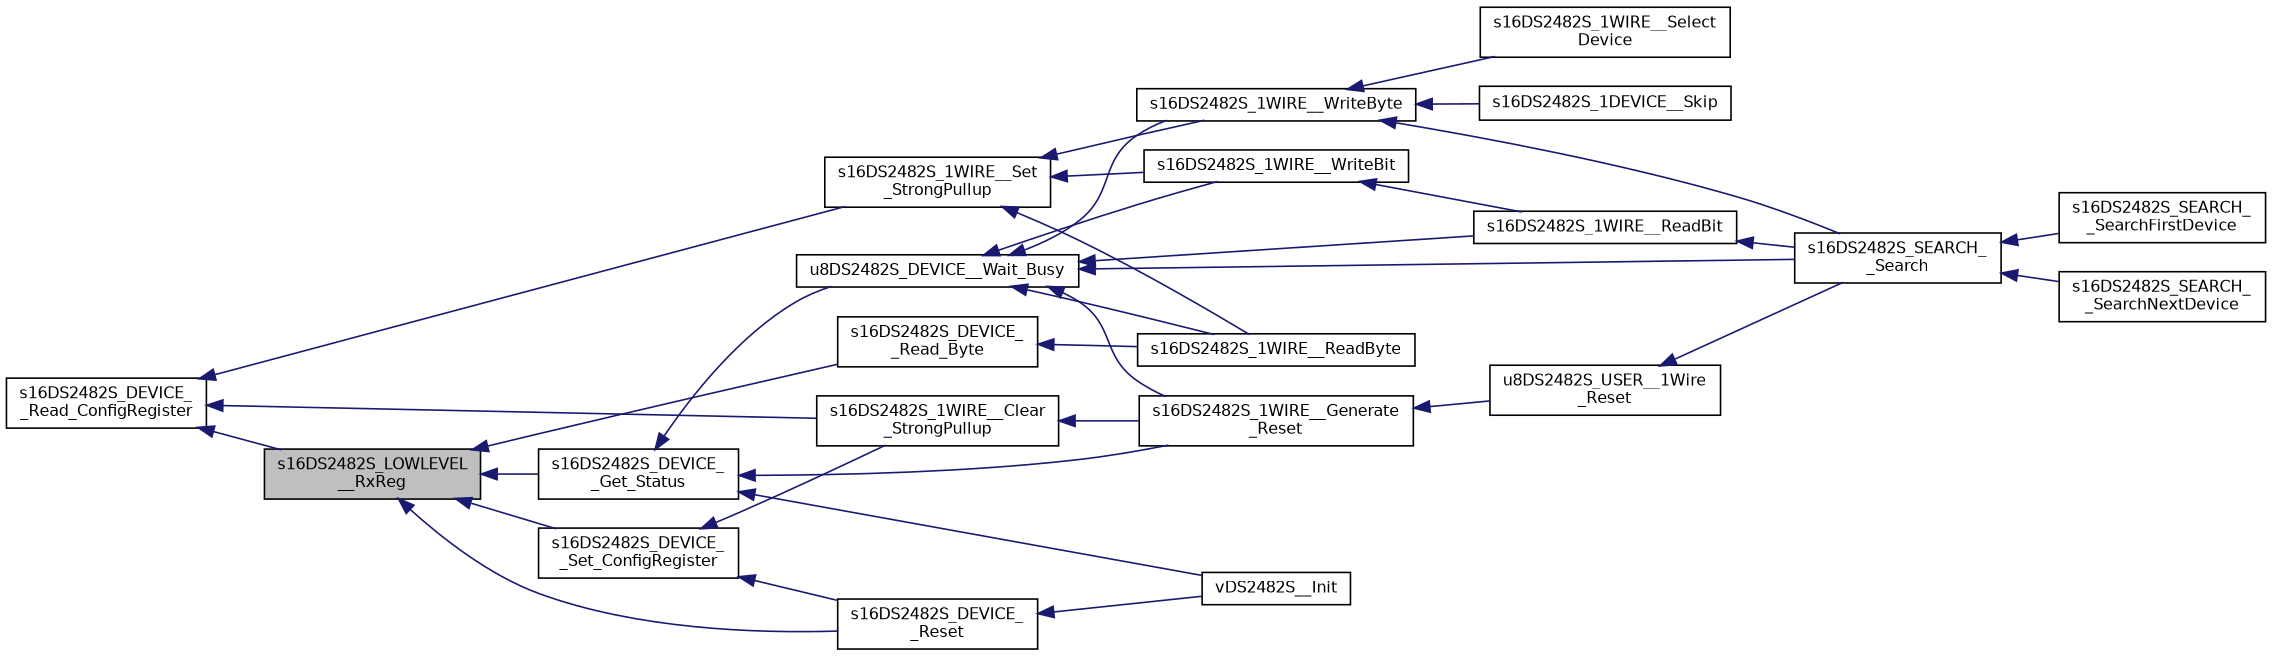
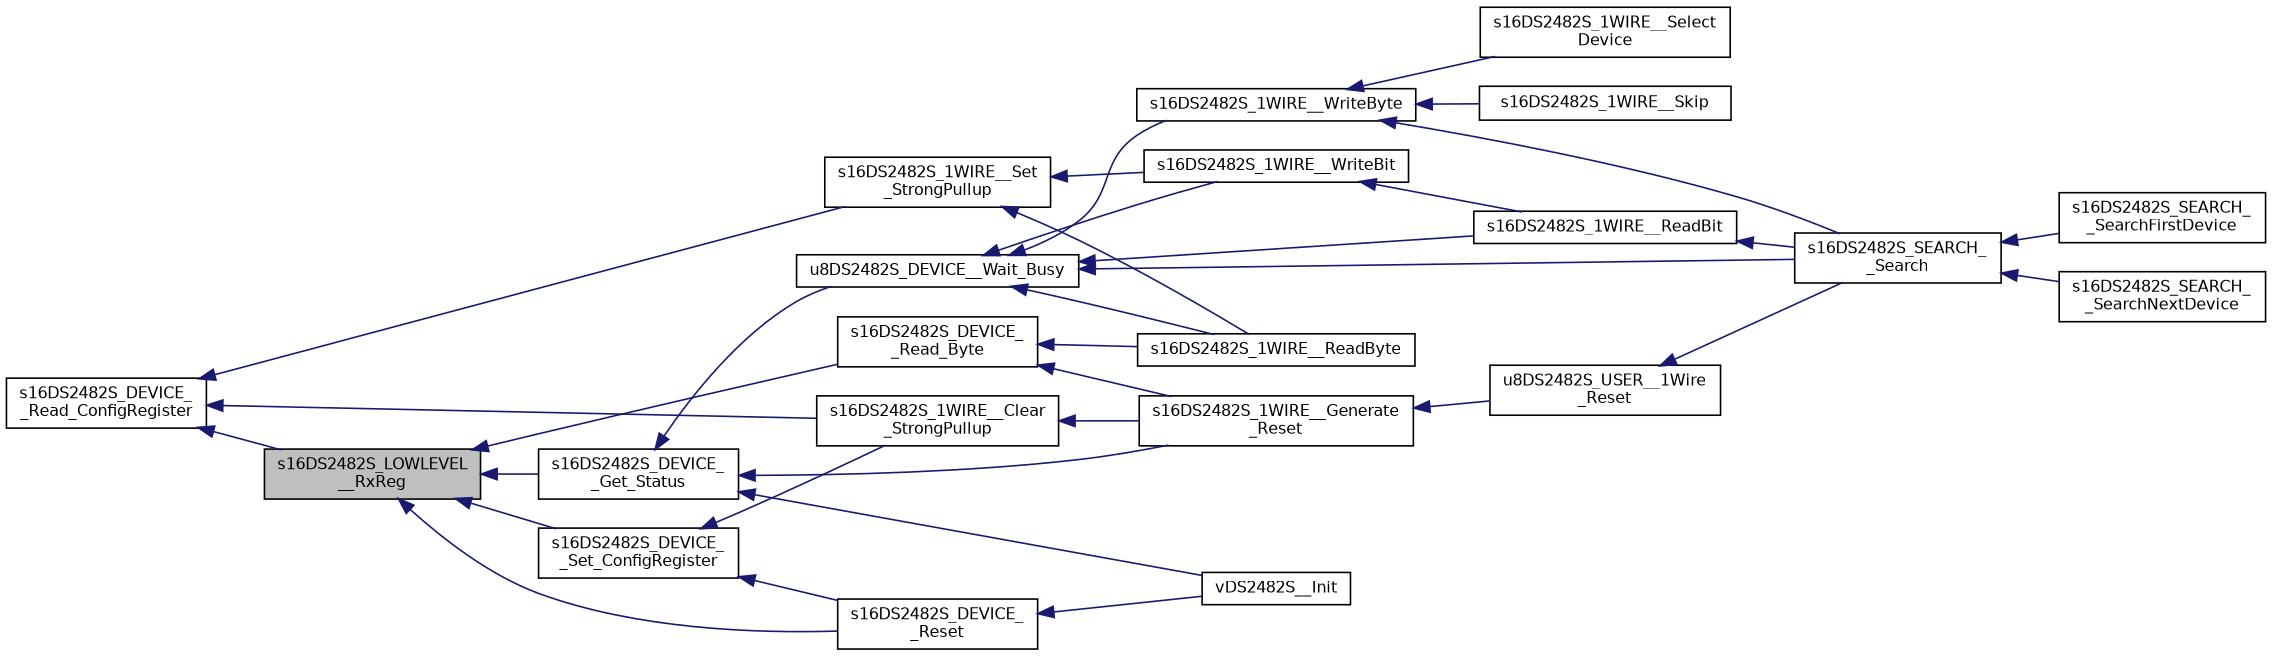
(1605, 103) -> (1605, 103)
(1116, 140) -> none
(1116, 358) -> (1113, 383)
